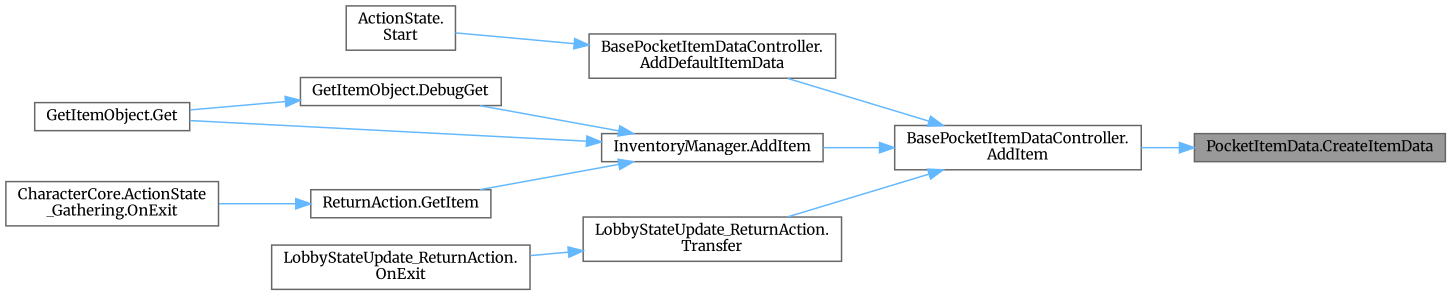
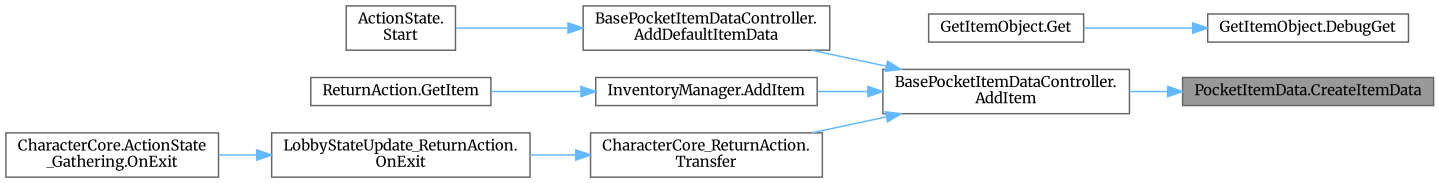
(549, 118) -> none
(388, 131) -> none
(257, 204) -> (238, 155)
(712, 239) -> (706, 155)
